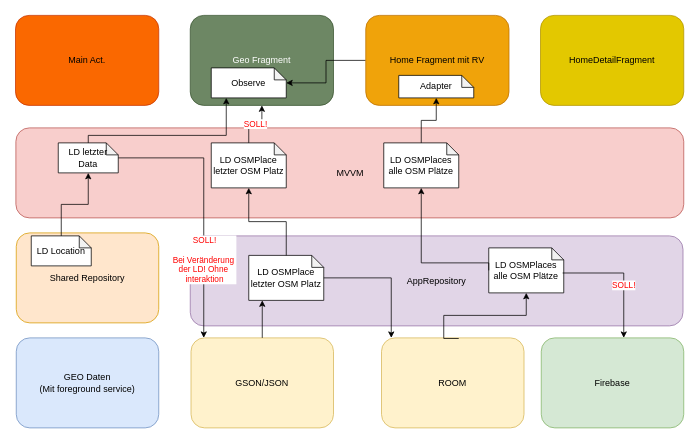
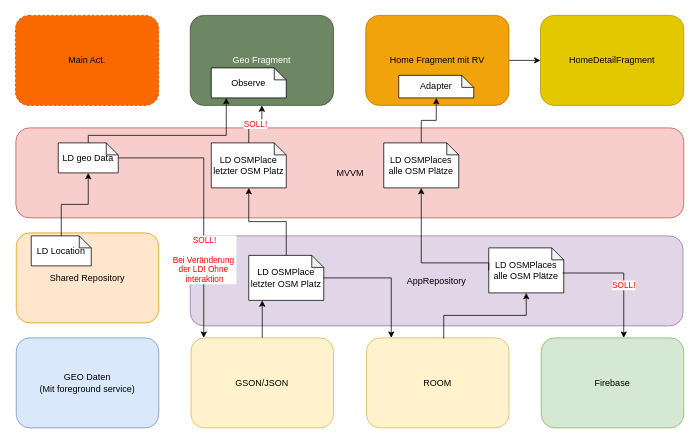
(87, 60) -> (87, 60)
(345, 60) -> (522, 60)
(88, 158) -> (88, 158)
(453, 383) -> (438, 383)
